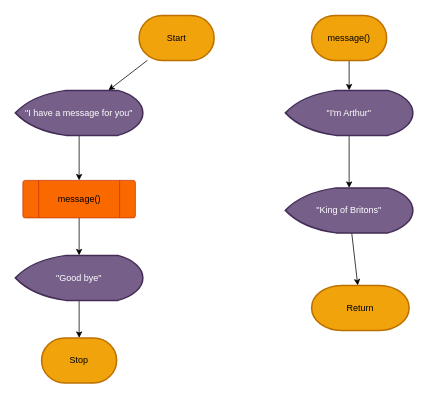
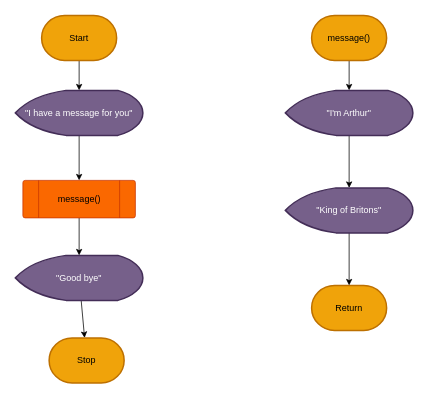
(177, 38) -> (79, 38)
(360, 308) -> (349, 308)
(79, 360) -> (87, 360)
